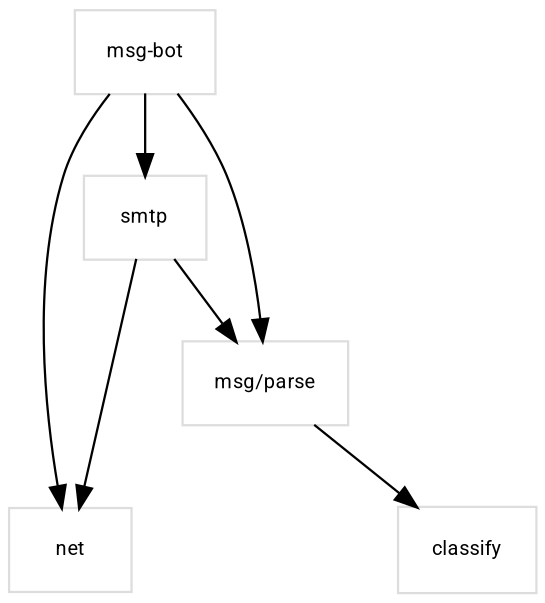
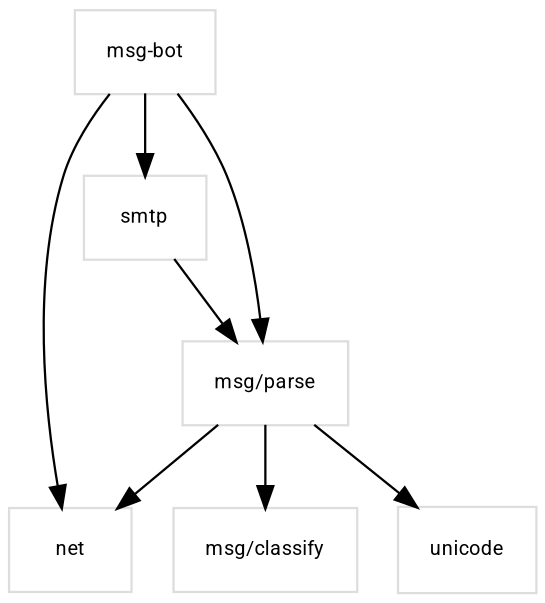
(110, 373) -> (177, 459)
none -> (265, 550)
(467, 550) -> (467, 550)
